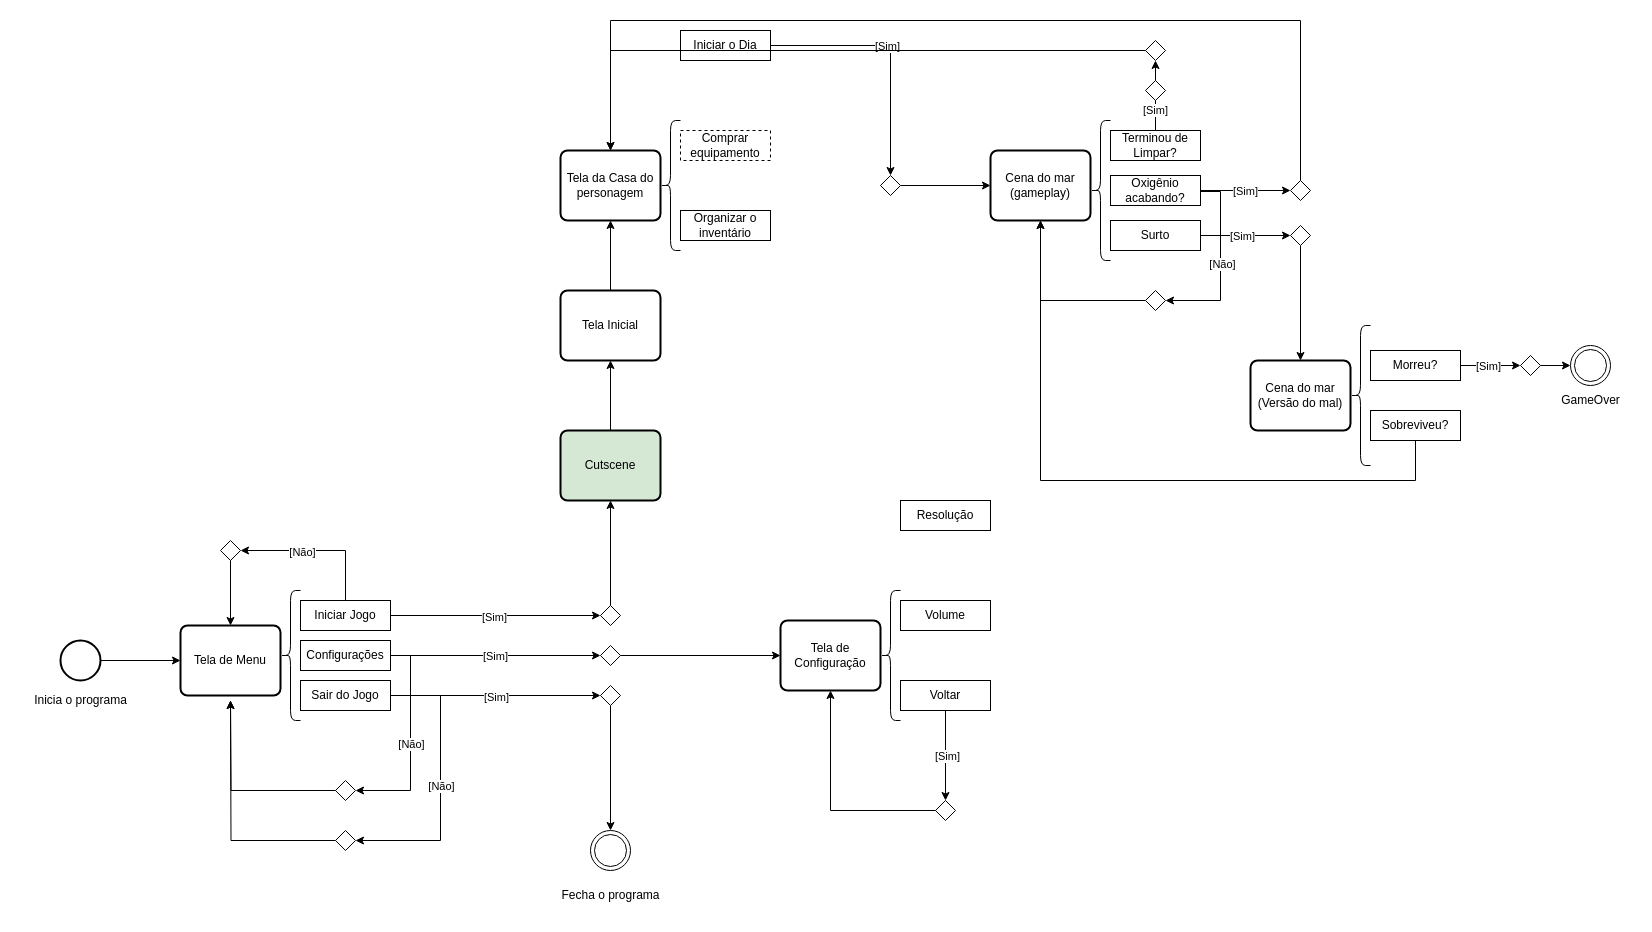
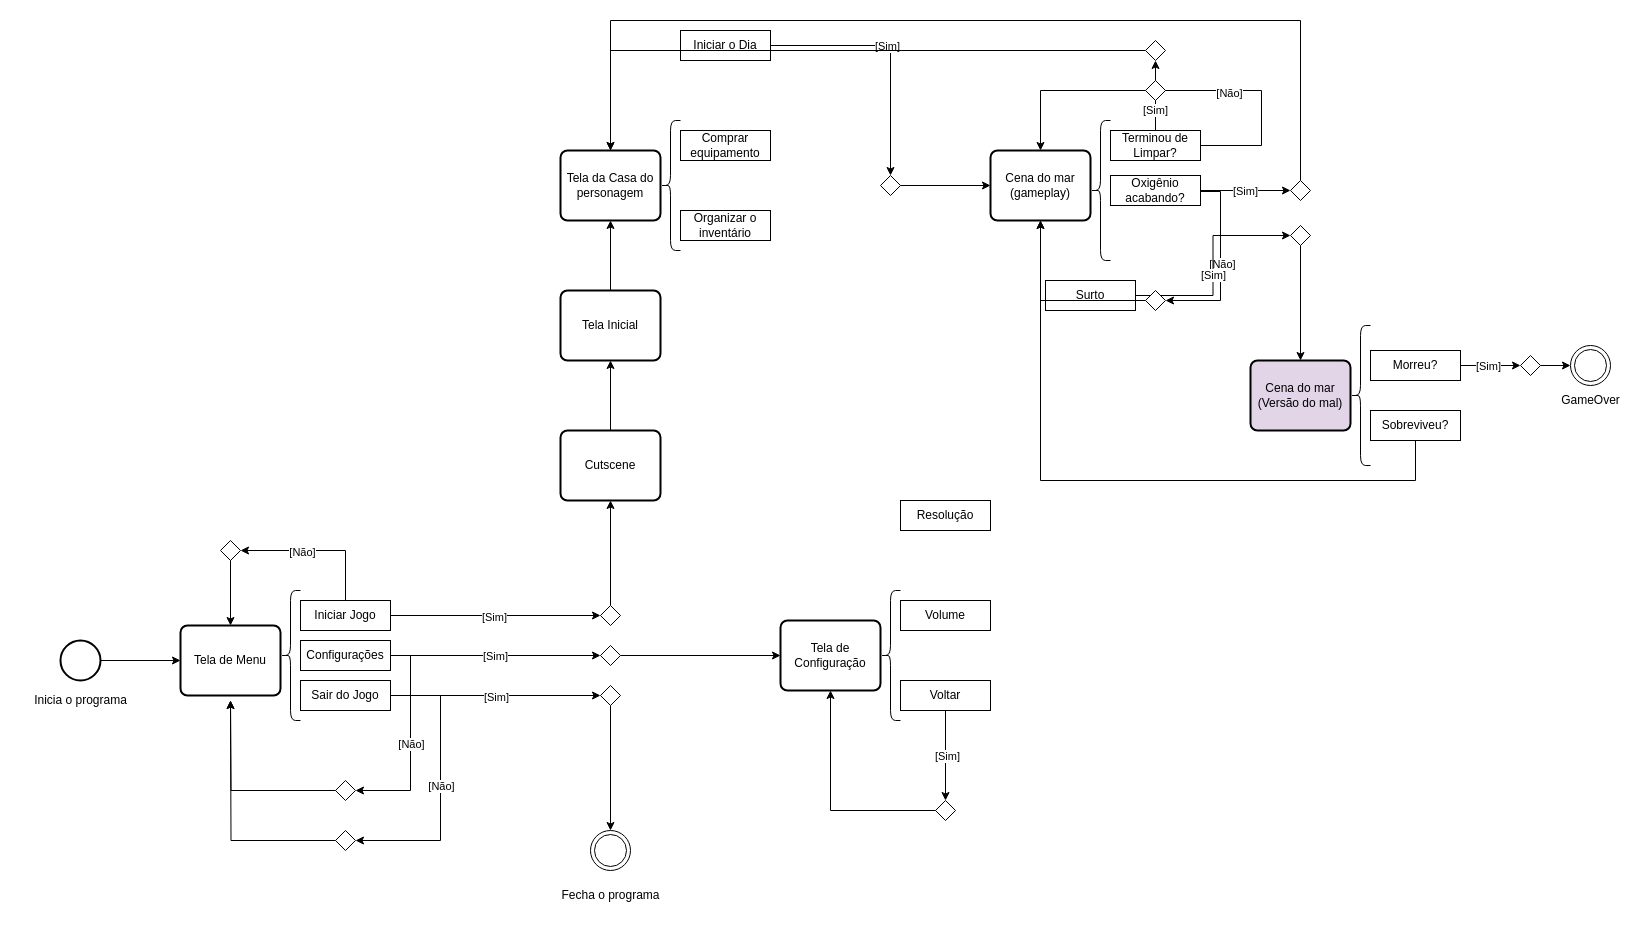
none -> (1262, 100)
(726, 146) -> (726, 146)
(1156, 236) -> (1091, 296)
(1301, 396) -> (1301, 396)
(611, 466) -> (611, 466)
